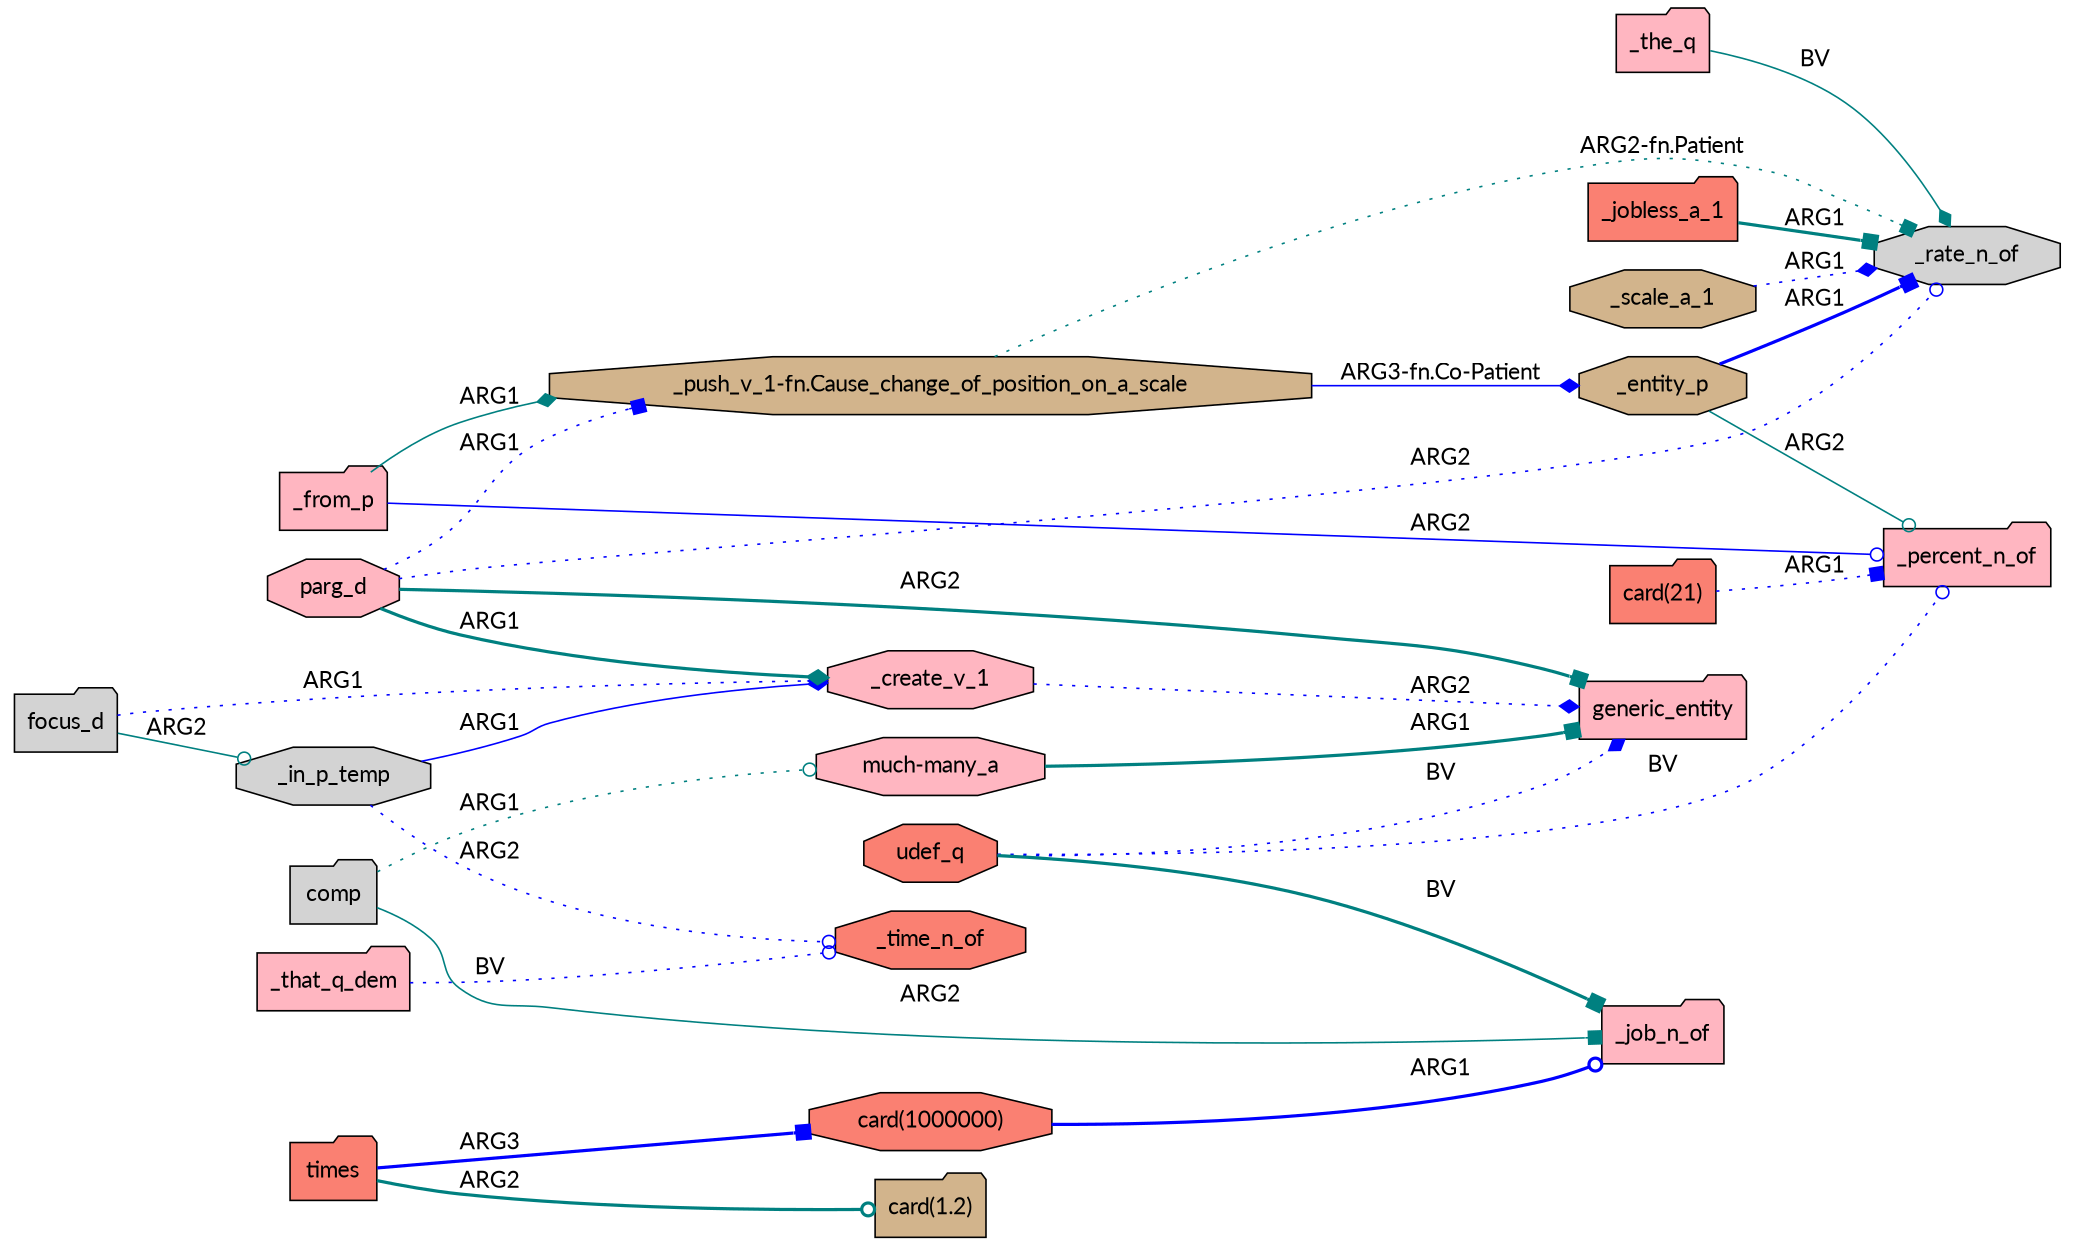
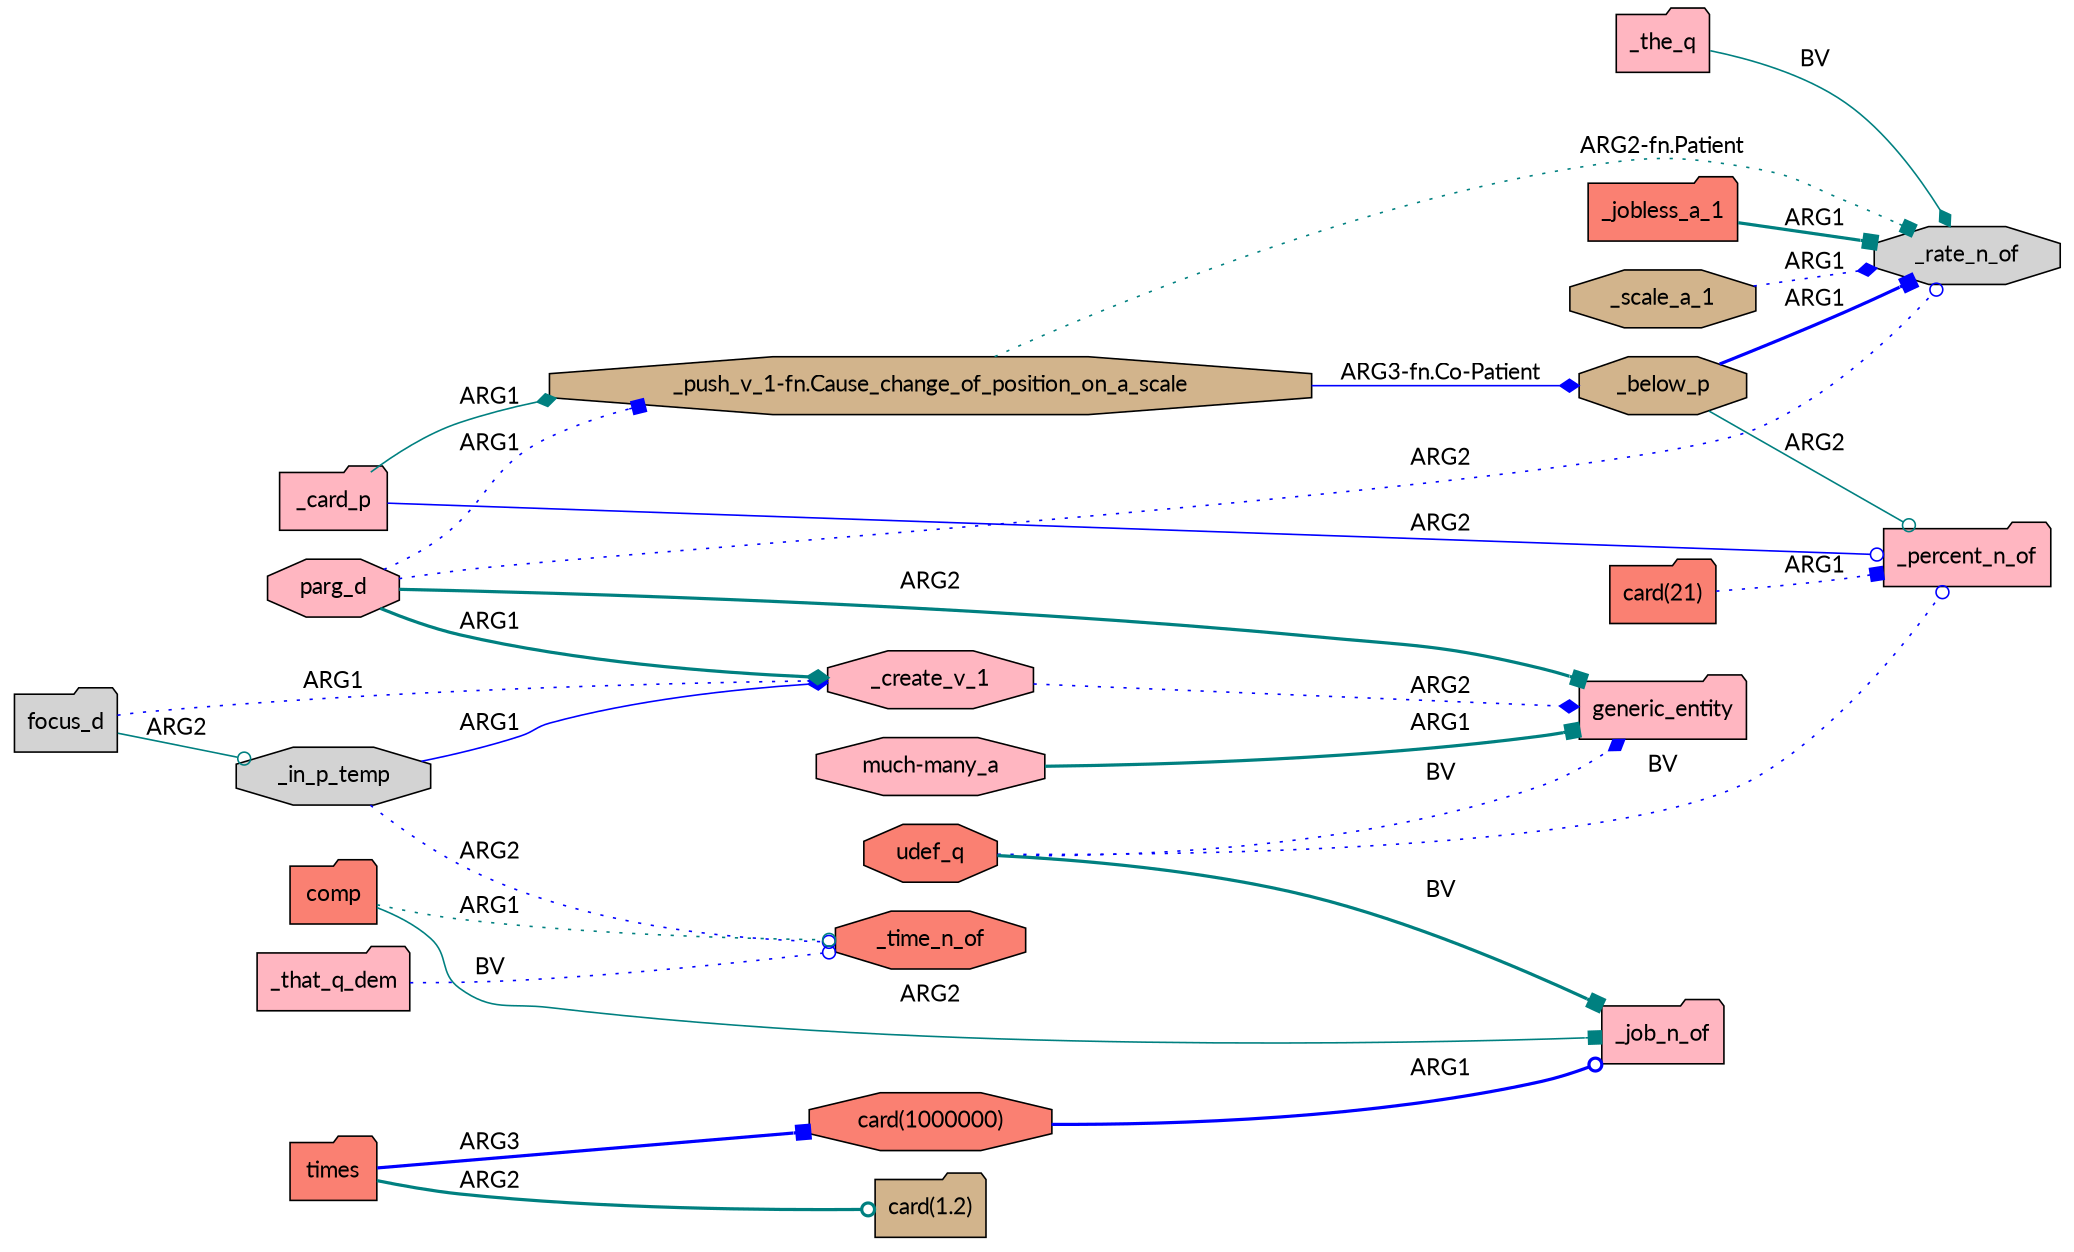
(1663, 386) -> (1663, 386)
(333, 501) -> (333, 501)
(584, 799) -> (599, 931)
(333, 895) -> (333, 895)
